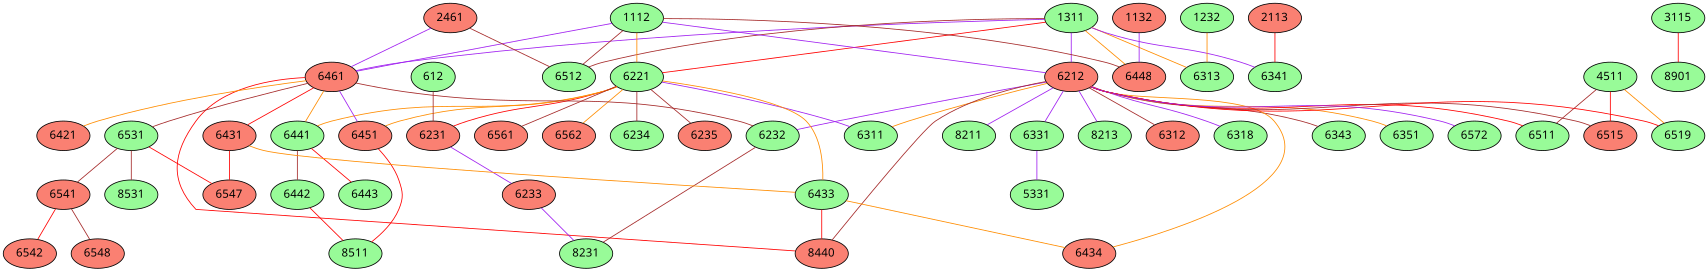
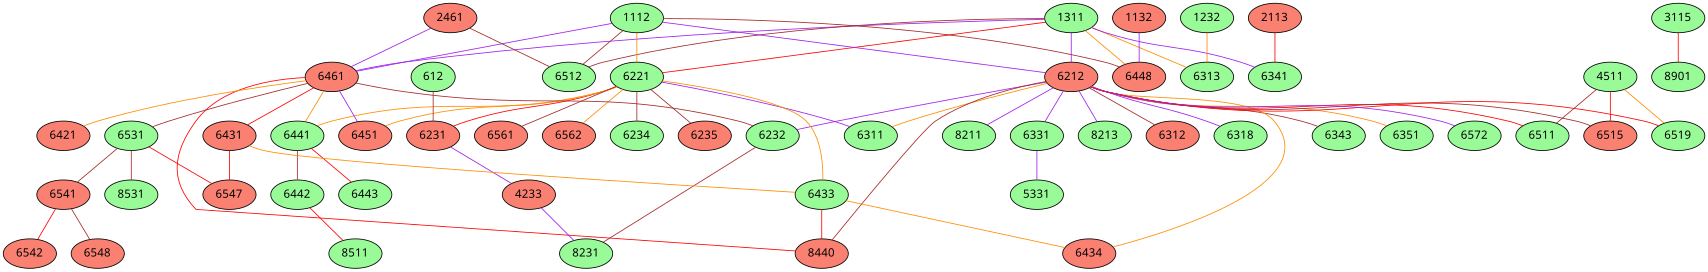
(529, 195) -> (529, 195)
(402, 197) -> none
